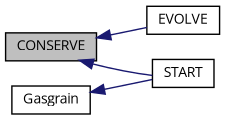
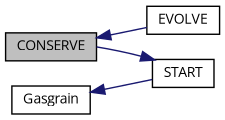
(123, 71) -> (119, 51)
